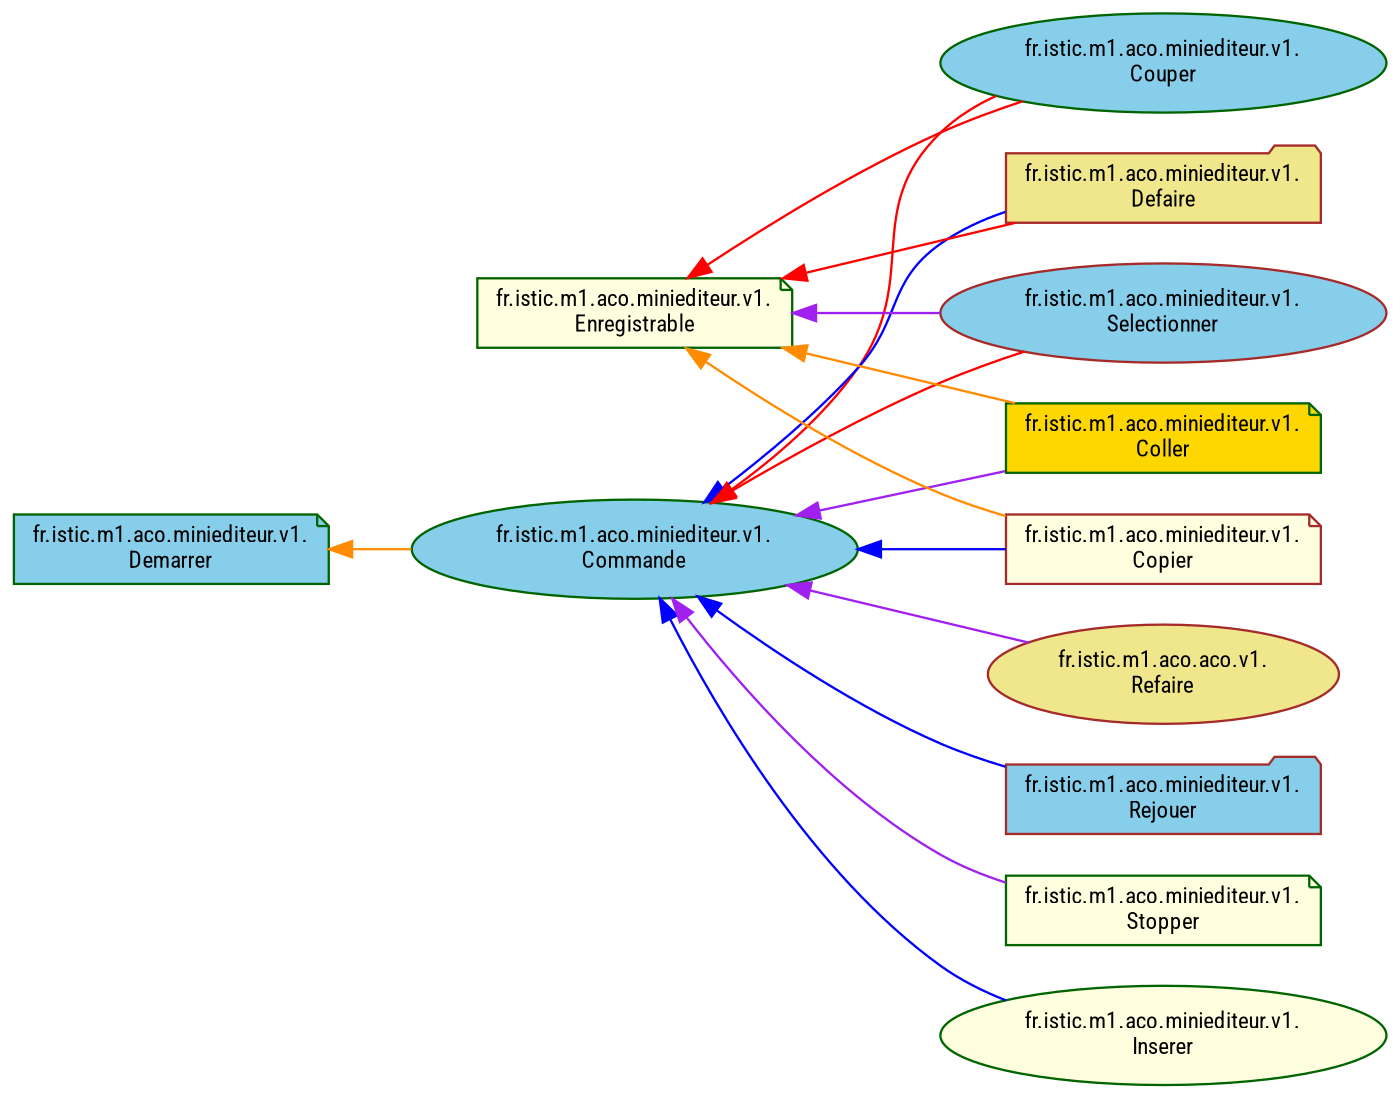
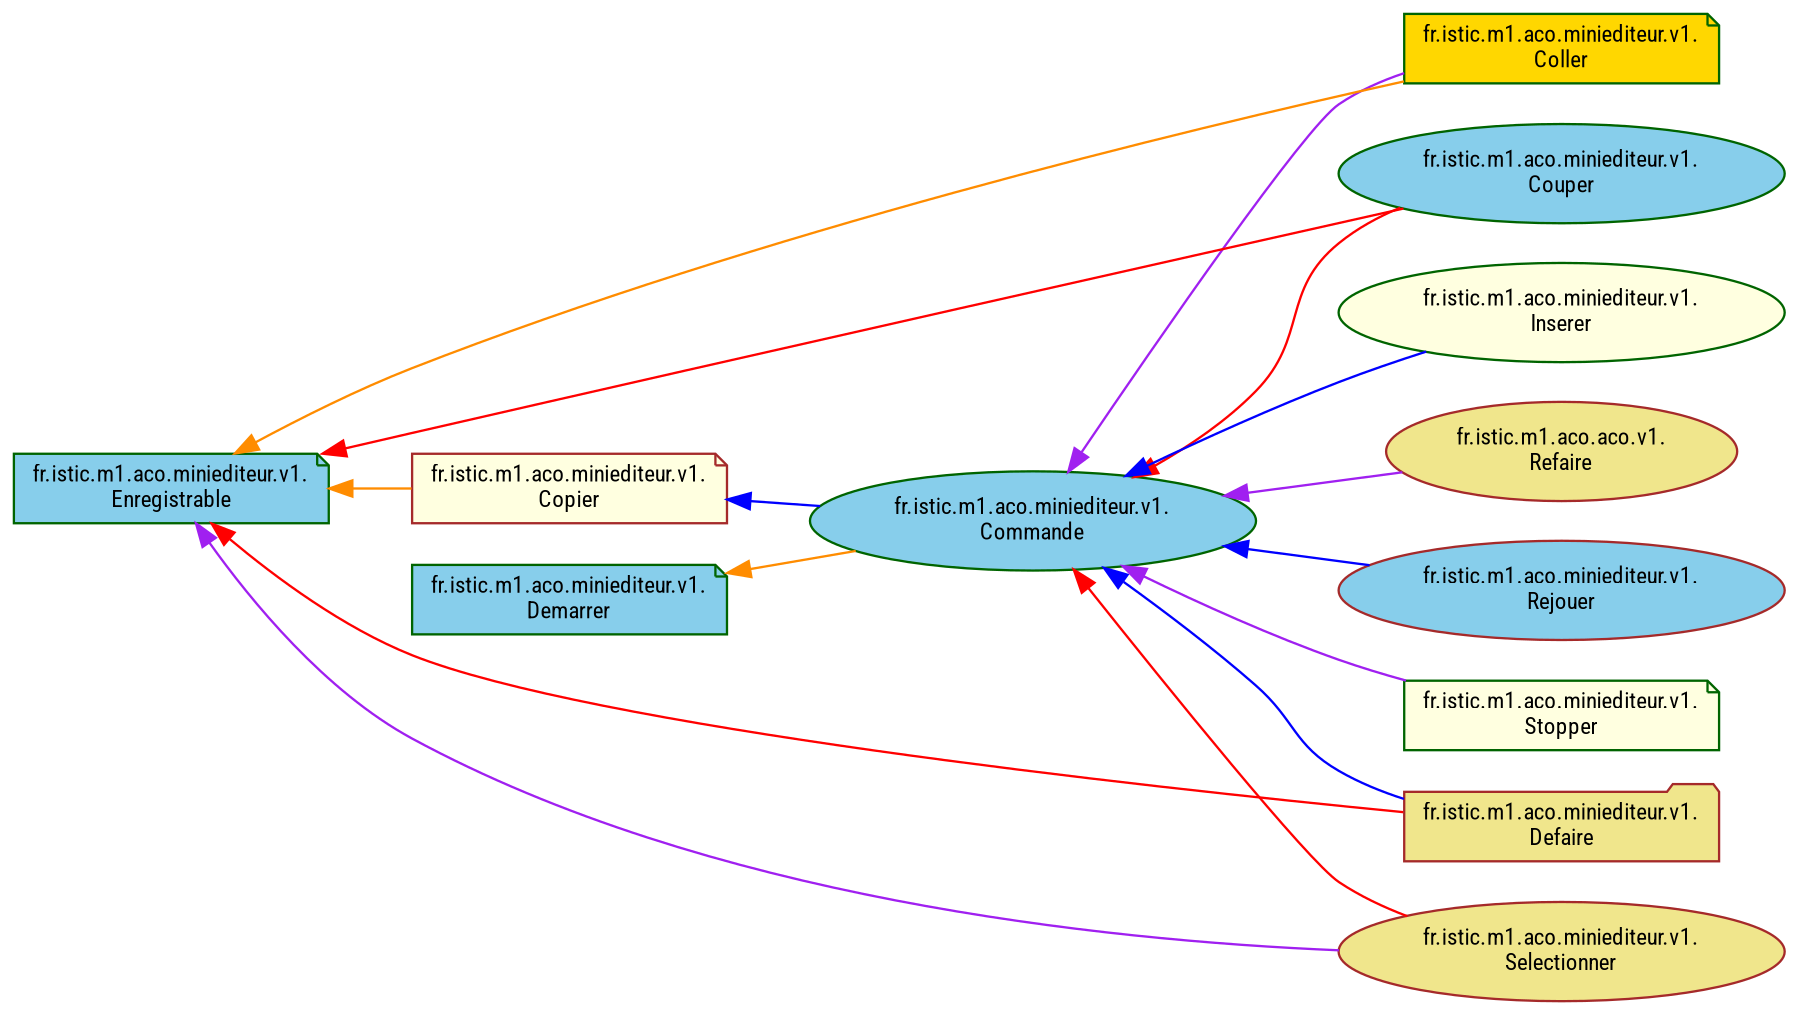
(635, 313) -> (171, 489)
(1163, 313) -> (1562, 952)
(944, 549) -> (785, 504)
(1163, 799) -> (1562, 590)
